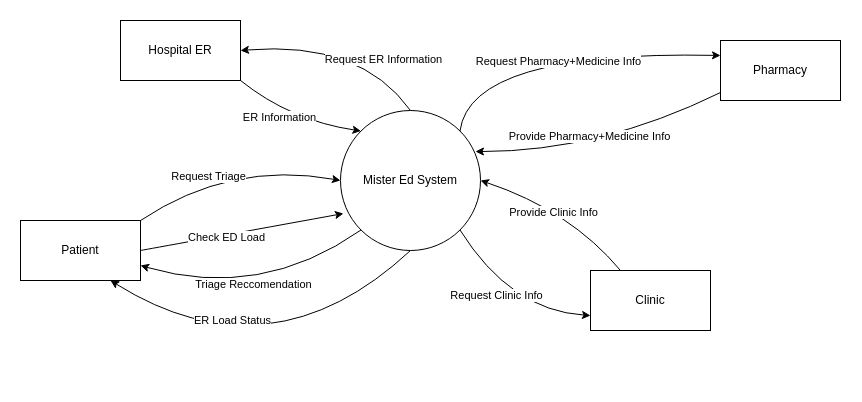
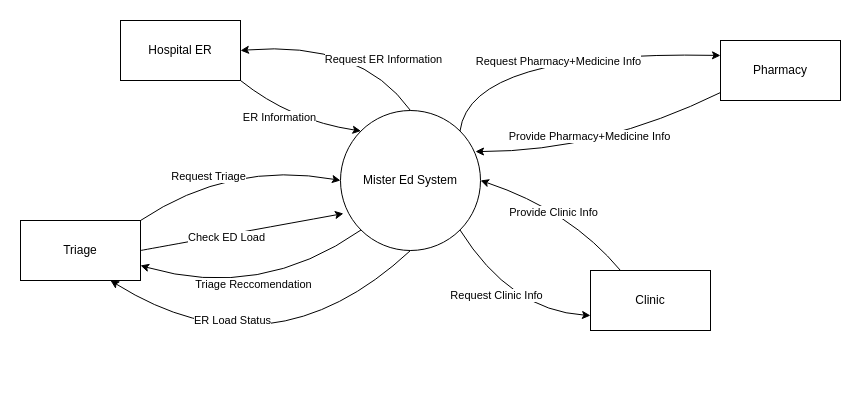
(81, 251) -> (81, 251)
